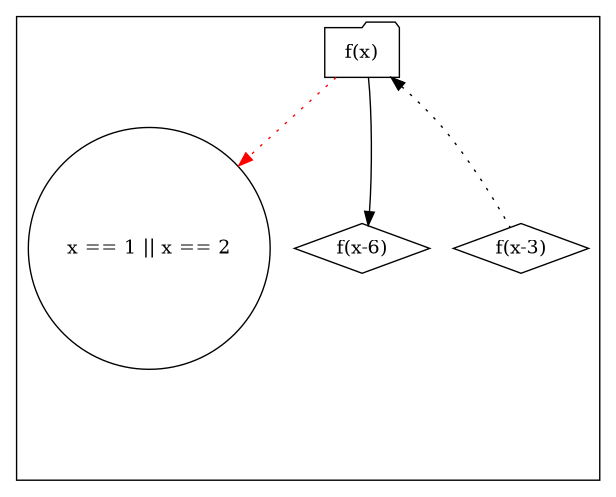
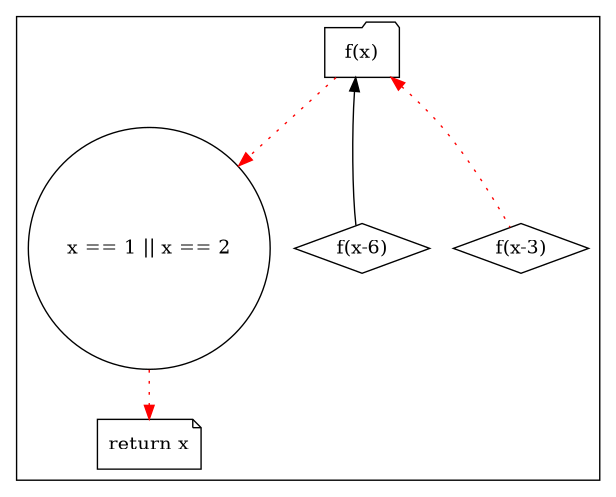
(371, 144) -> (353, 159)
(462, 152) -> (462, 152)
none -> (149, 444)
